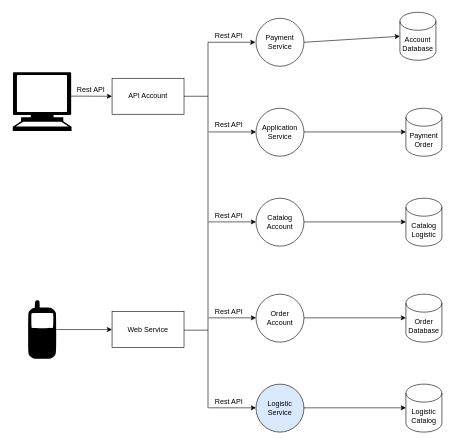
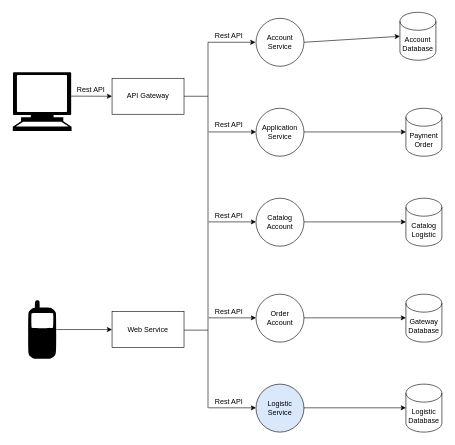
(280, 42) -> (280, 42)
(148, 96) -> (148, 96)
(424, 326) -> (424, 326)
(424, 416) -> (424, 416)
